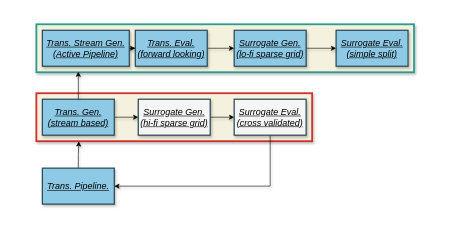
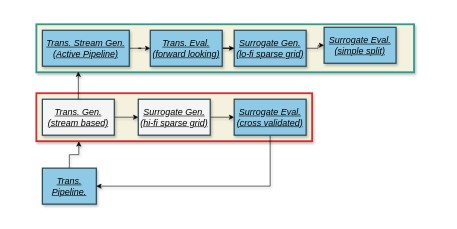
(171, 48) -> (186, 48)
(372, 48) -> (360, 45)
(78, 117) -> (78, 117)
(270, 117) -> (270, 117)
(78, 186) -> (69, 186)
